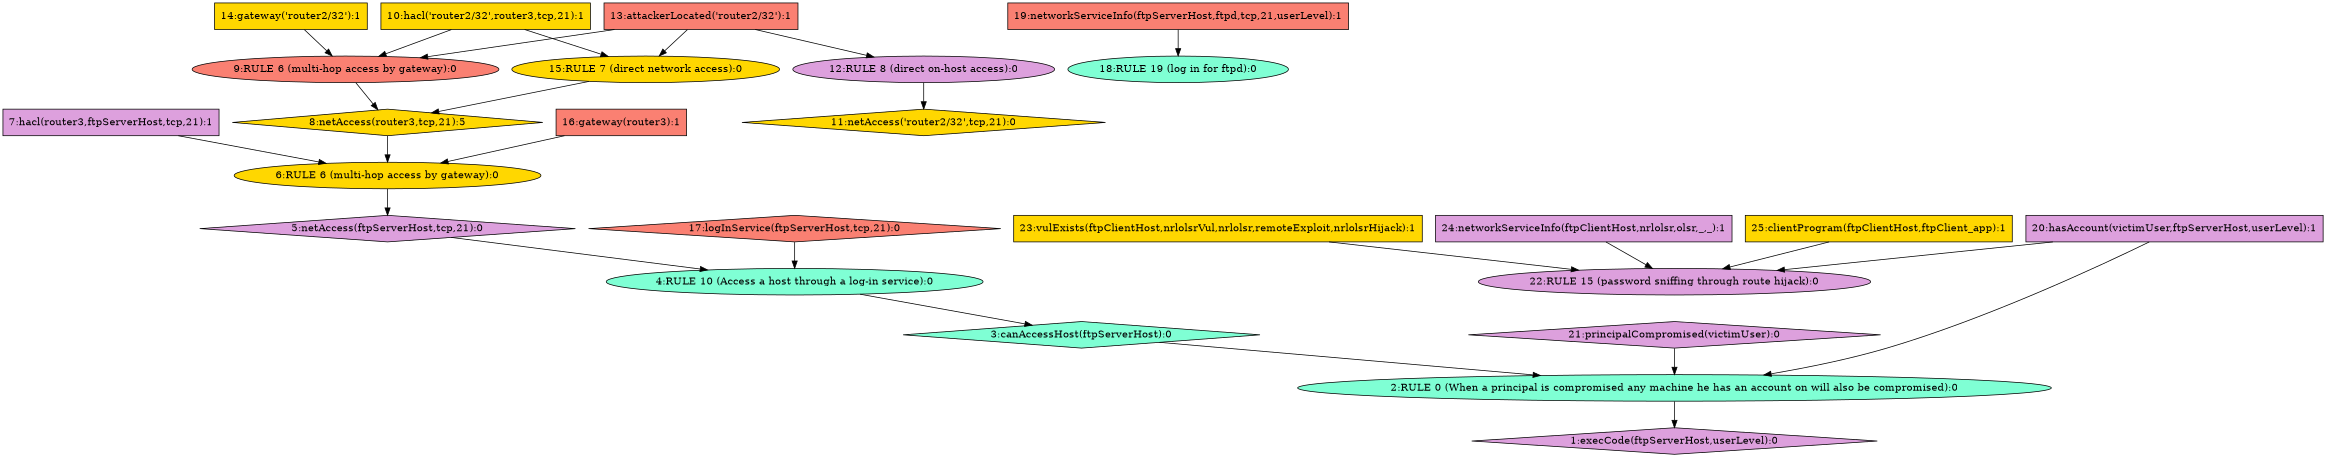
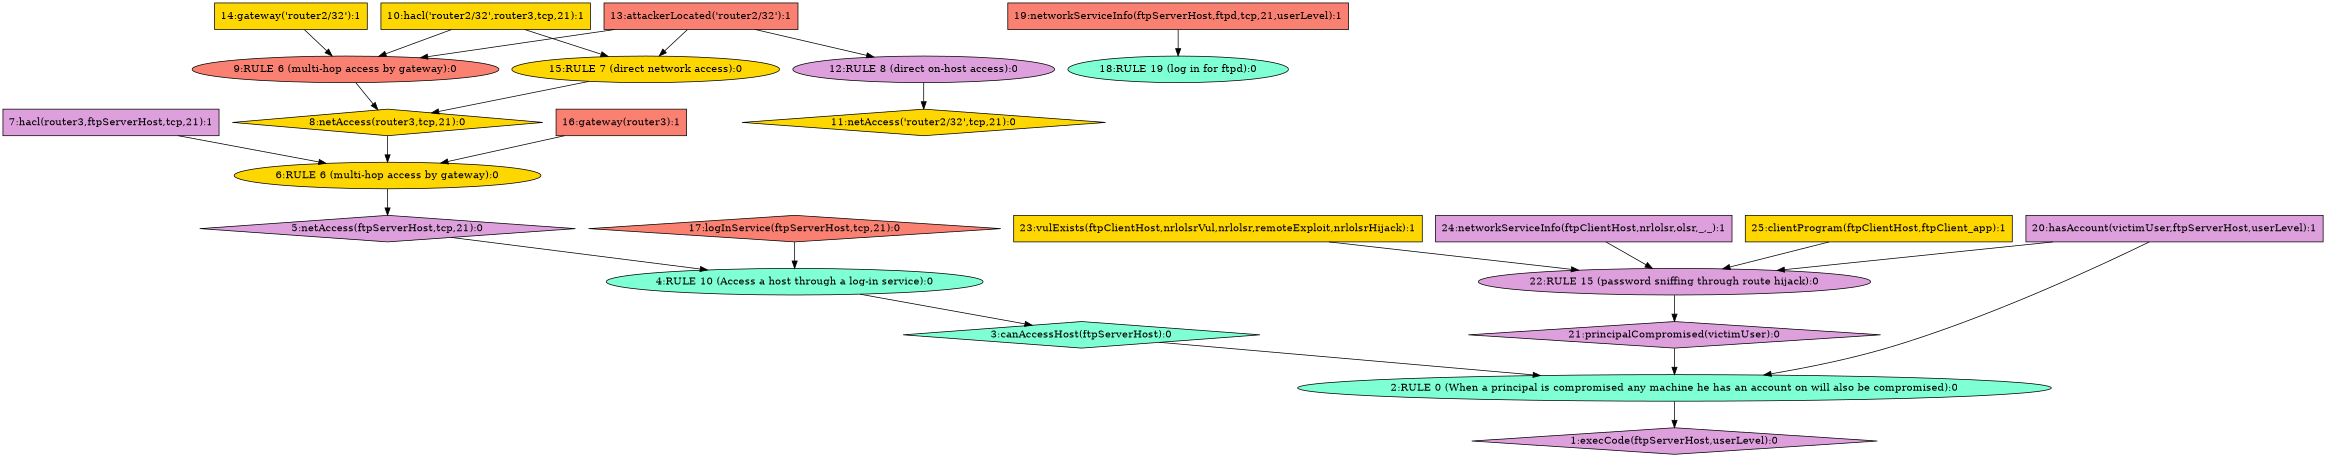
(388, 122) -> (388, 122)
none -> (1674, 305)
